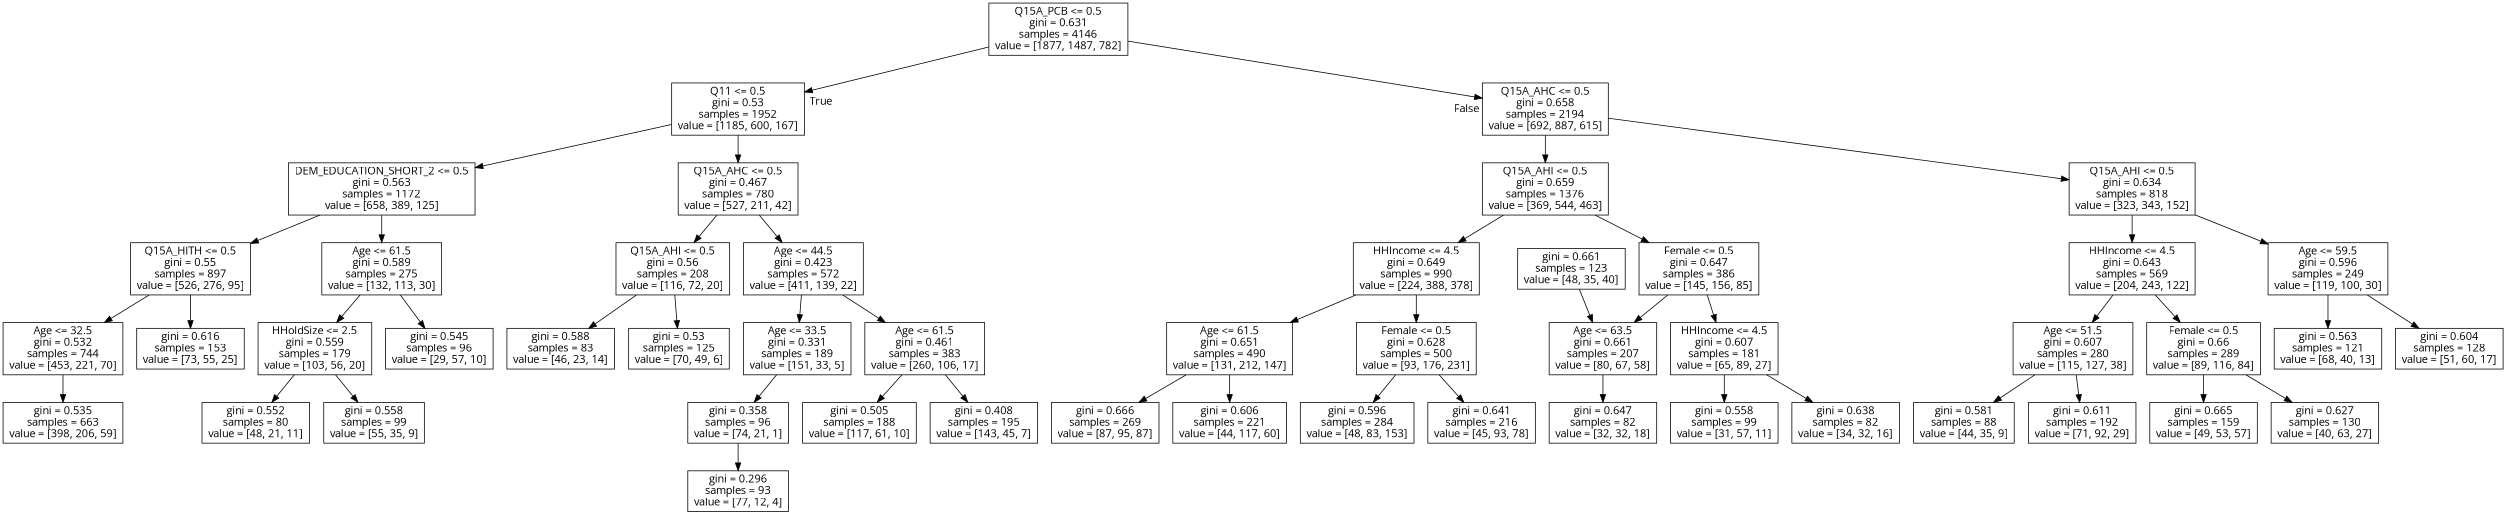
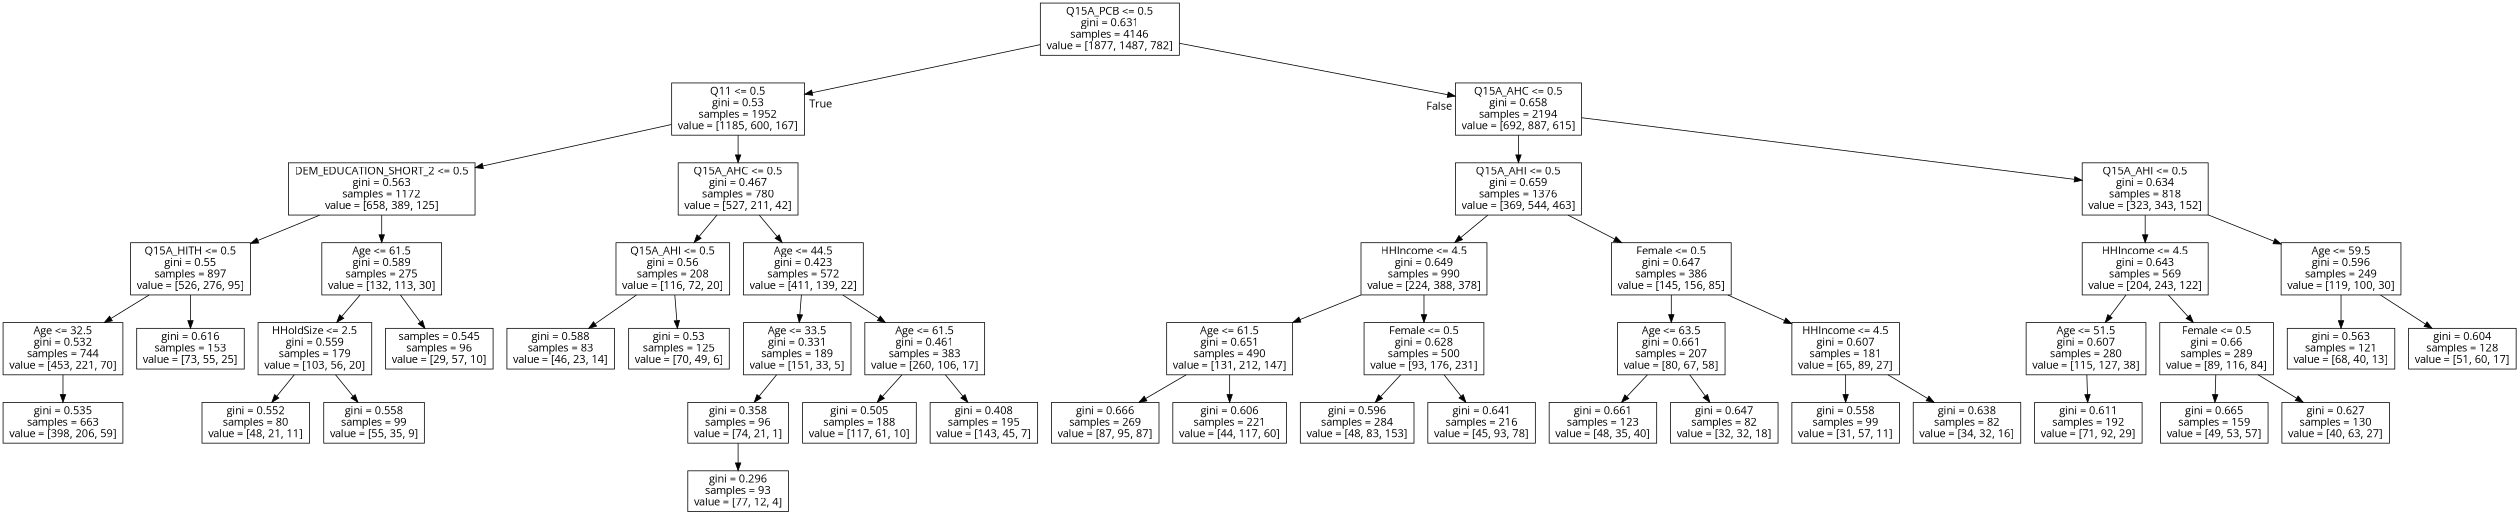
(1585, 302) -> (1637, 386)
(439, 349) -> (439, 349)
(1964, 423) -> none
